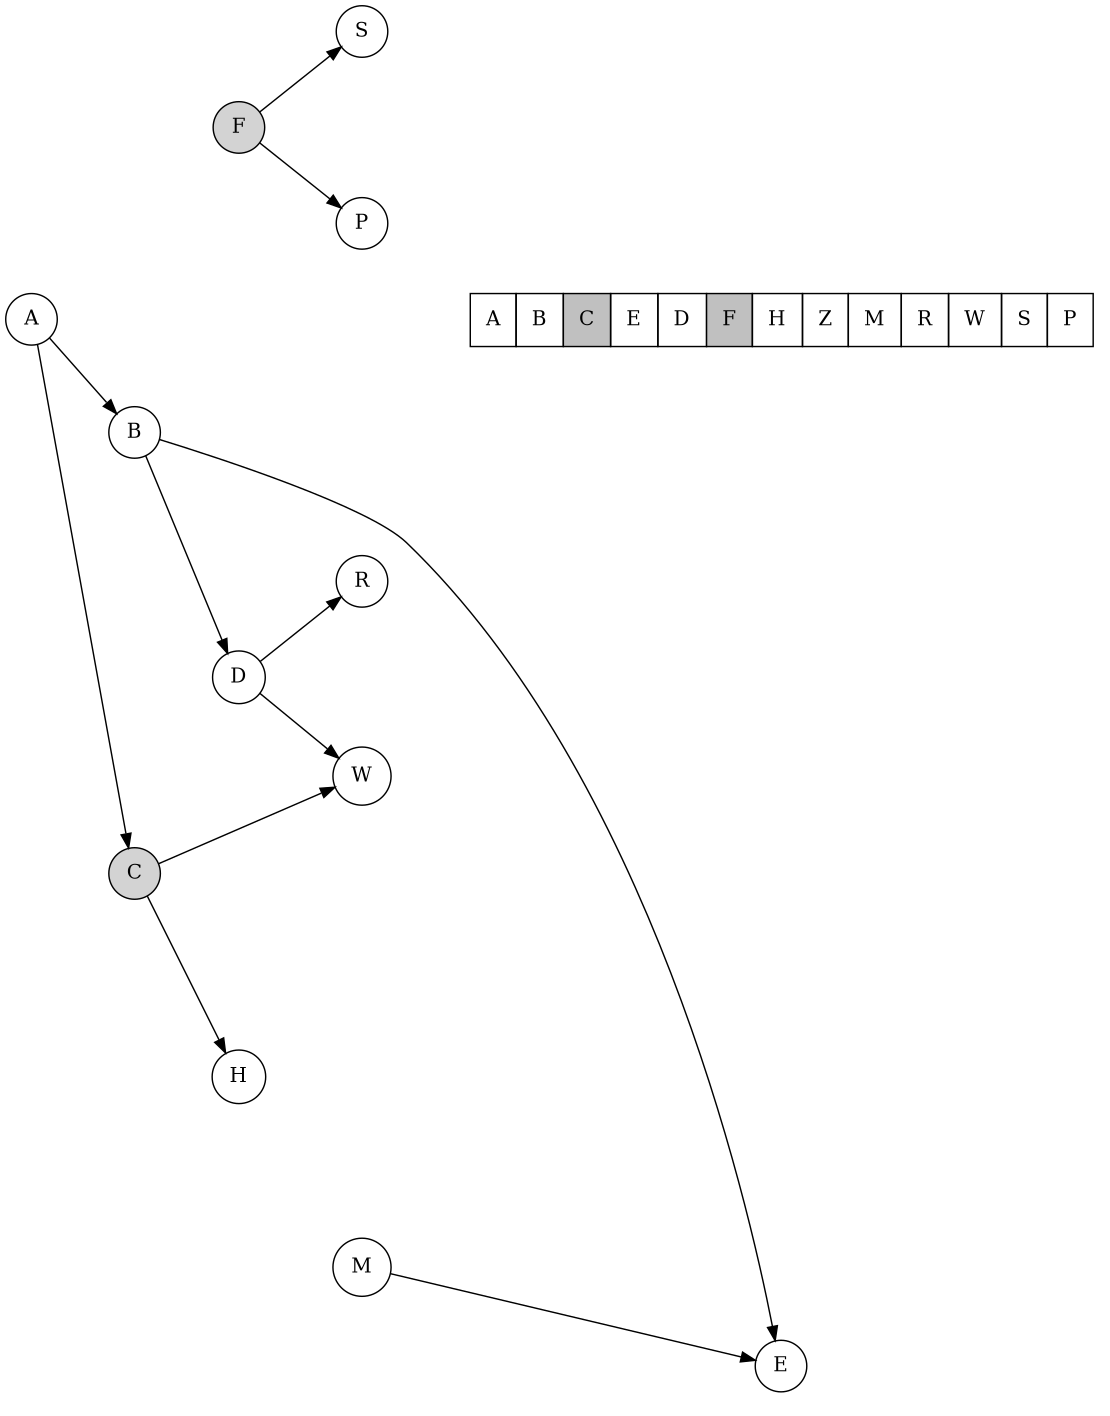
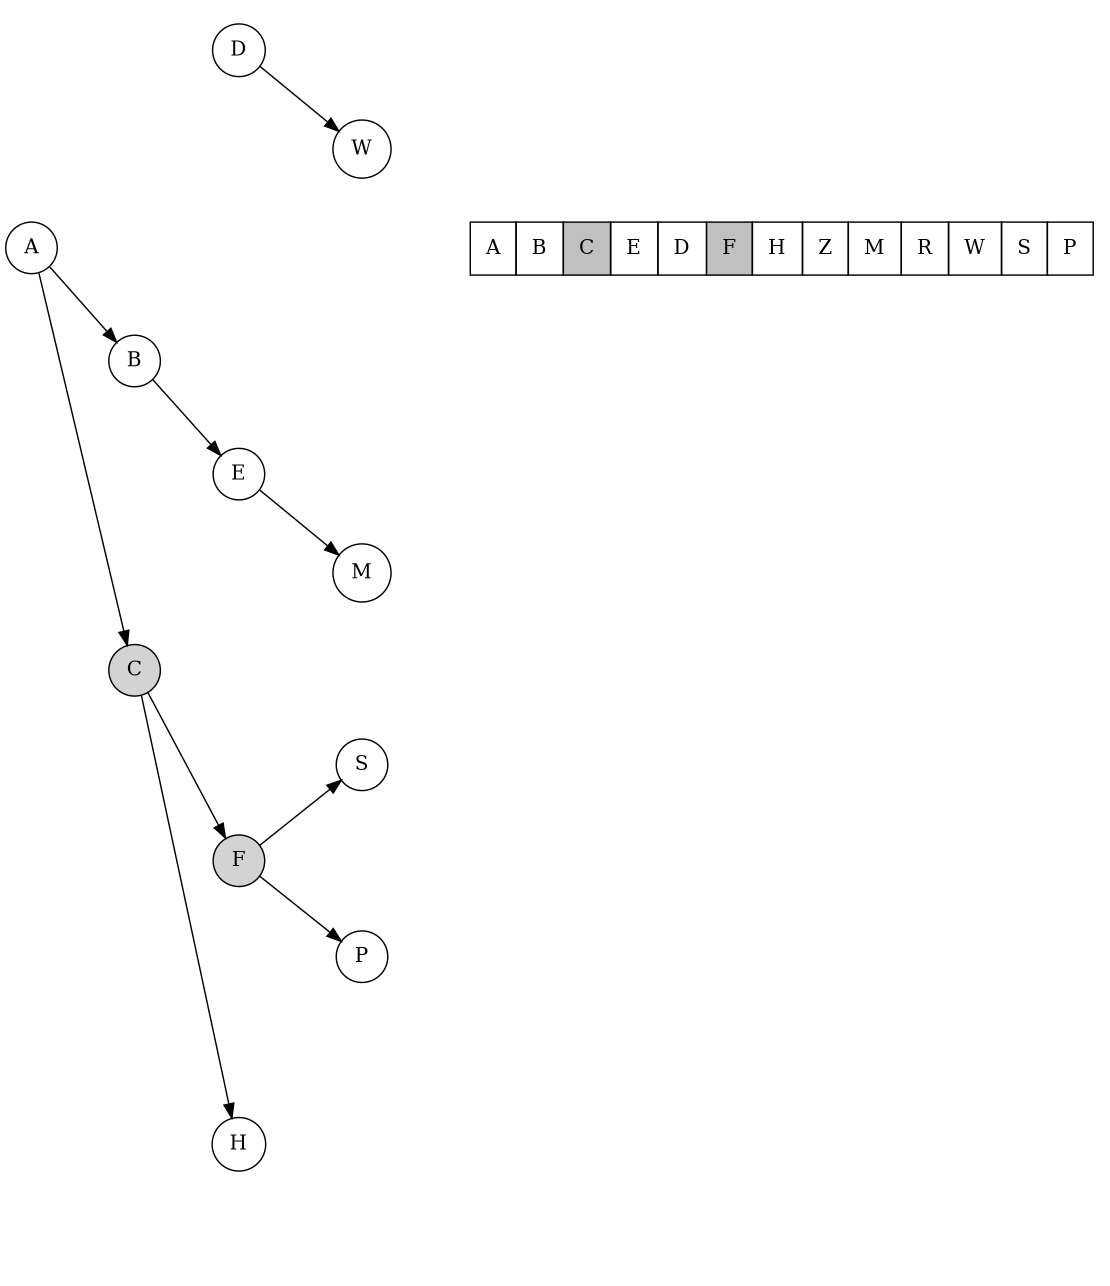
(184, 548) -> none
(362, 581) -> none
(240, 828) -> (183, 759)
(566, 1315) -> (294, 518)
